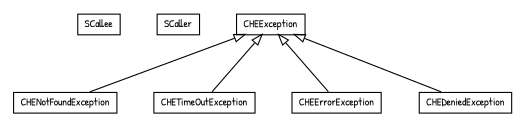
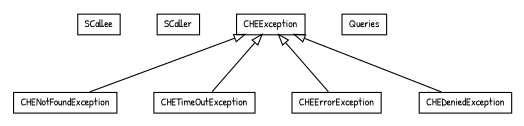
none -> (364, 24)
